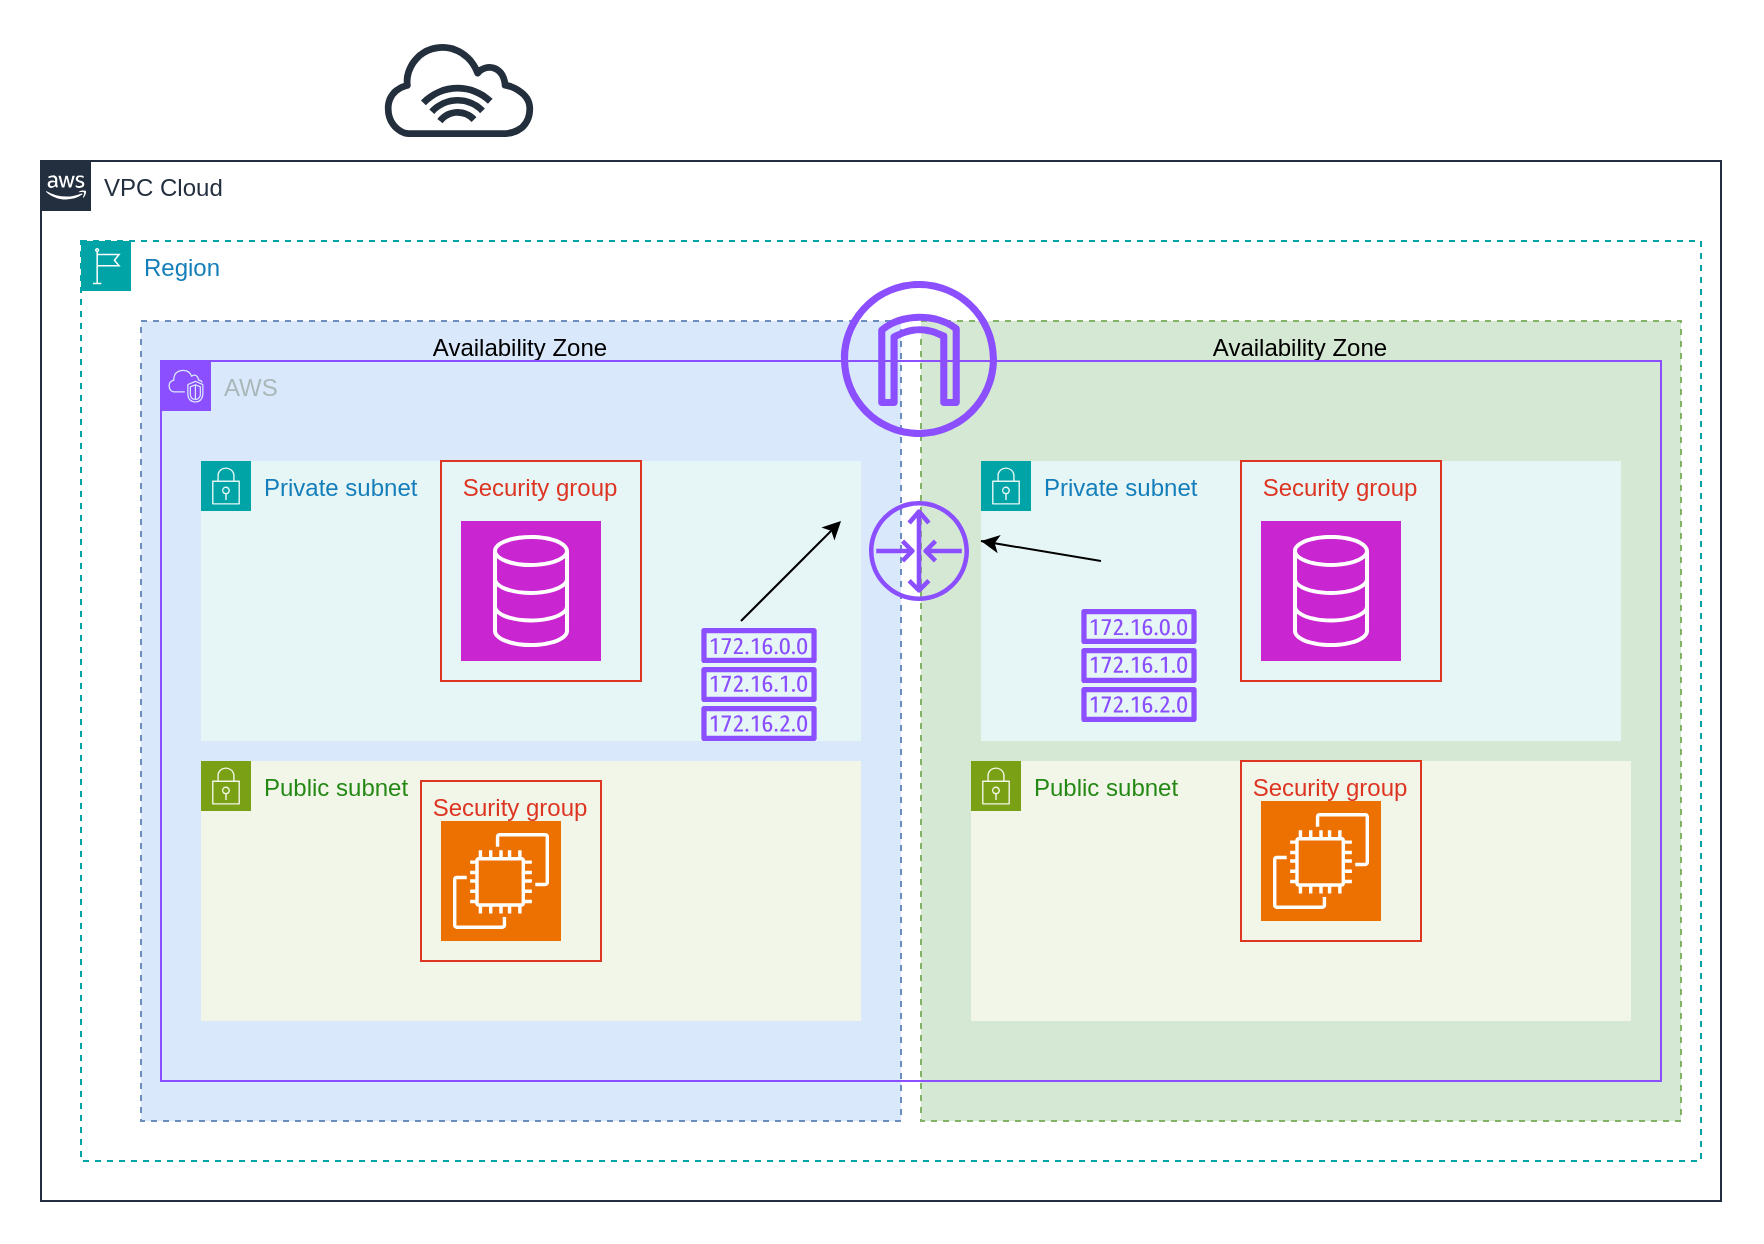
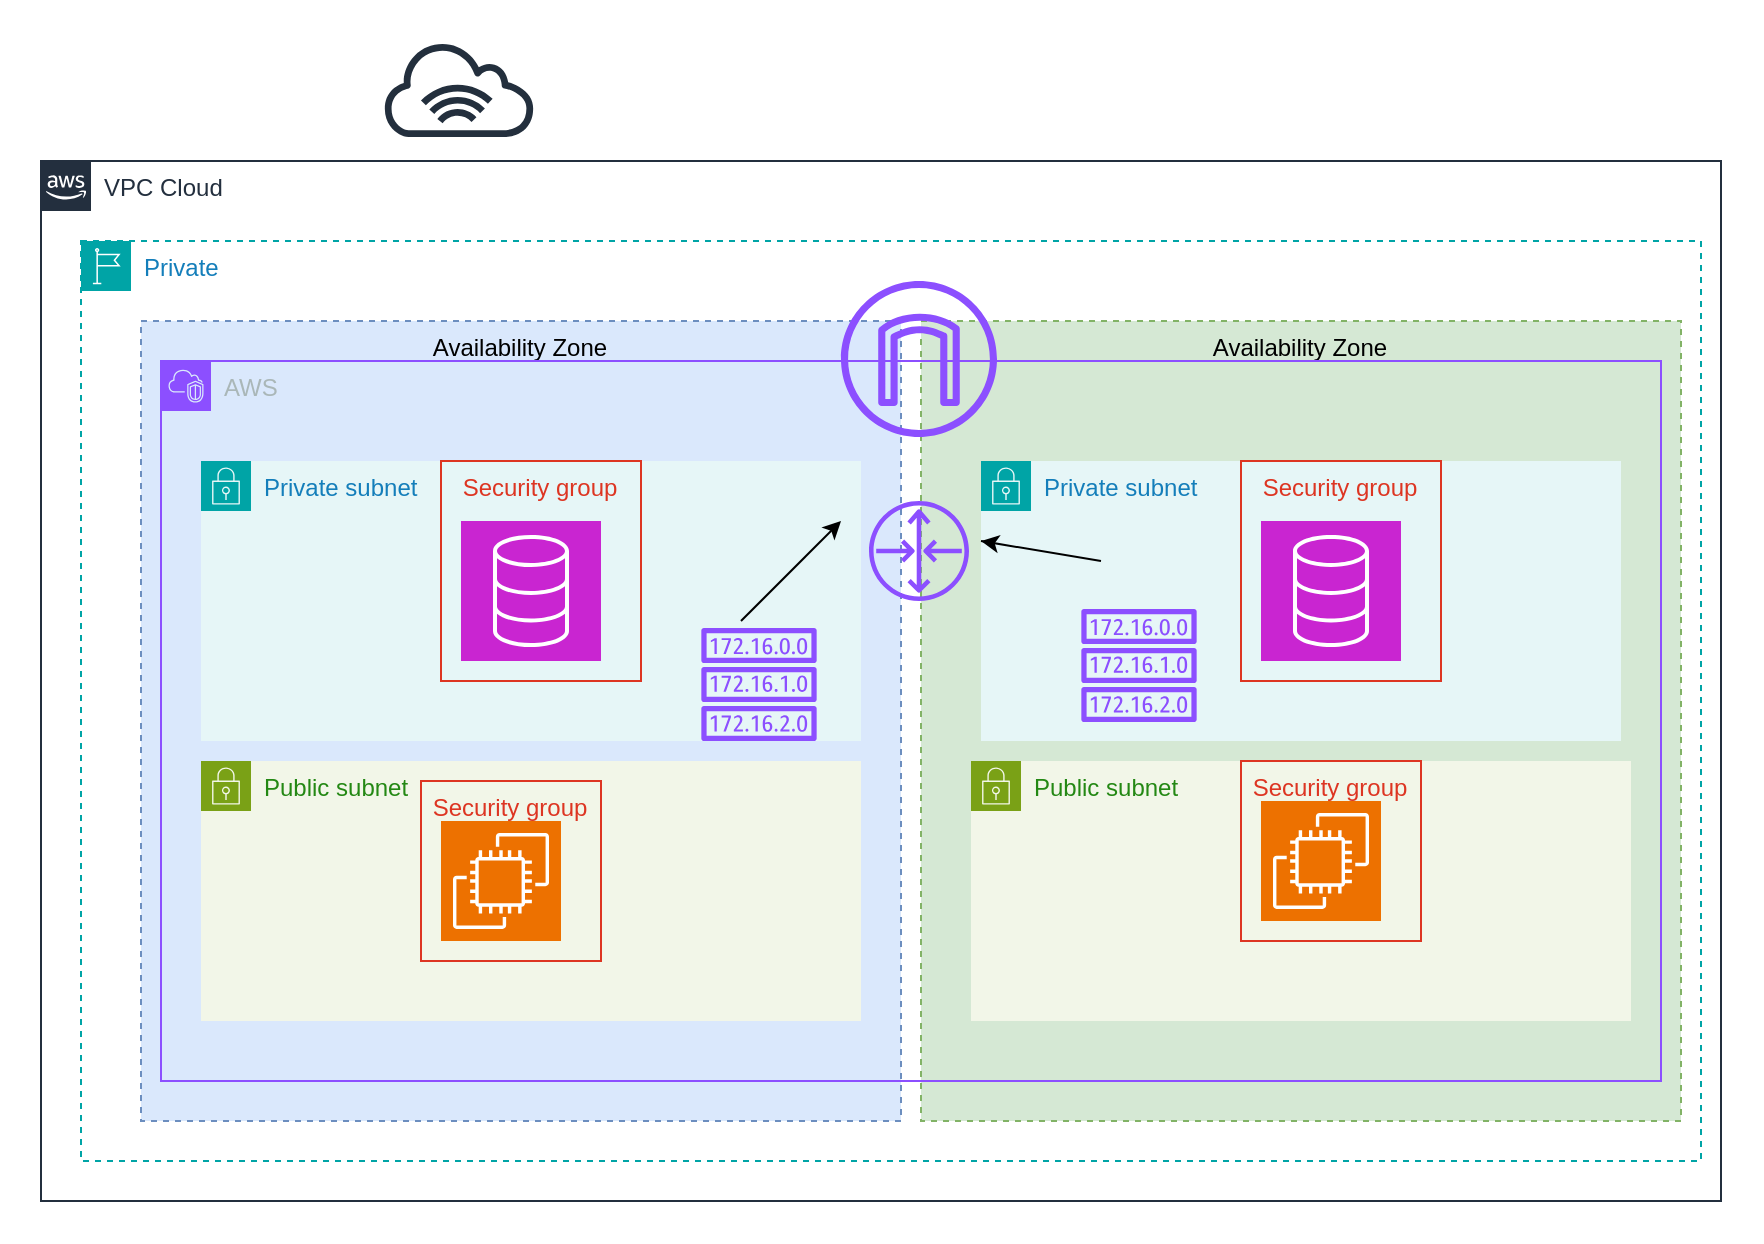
(182, 269) -> (189, 269)
